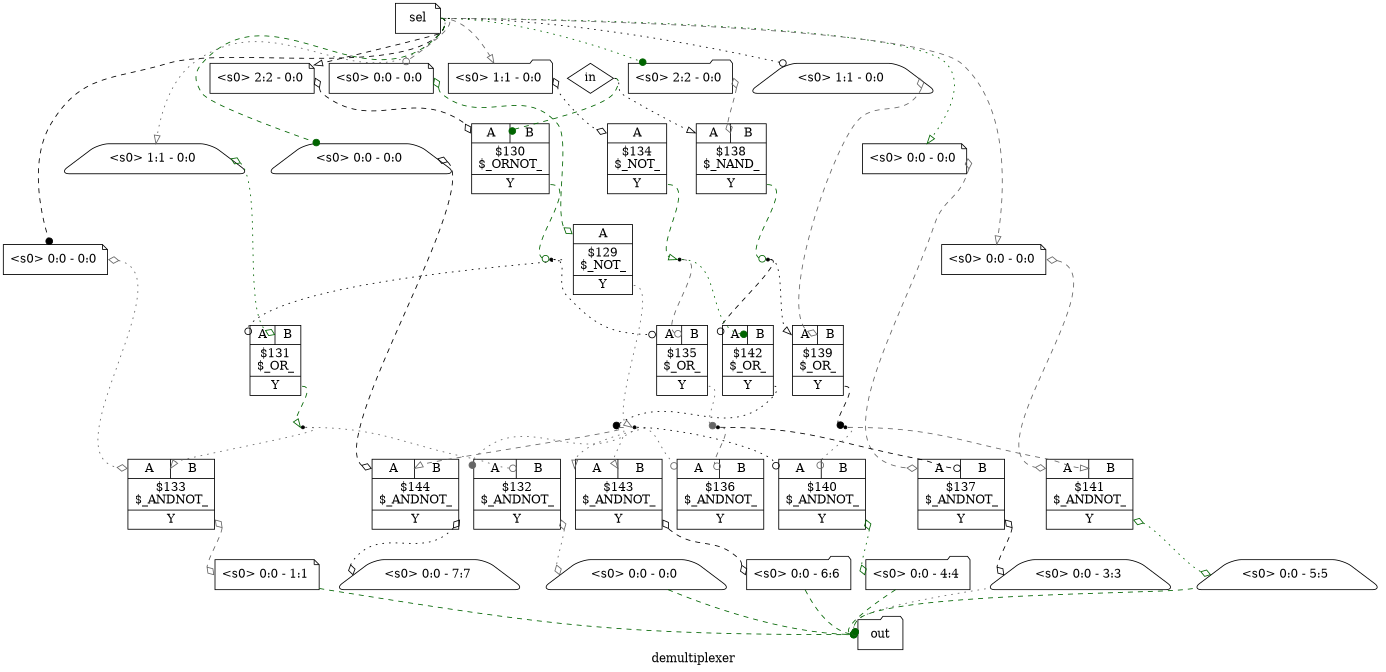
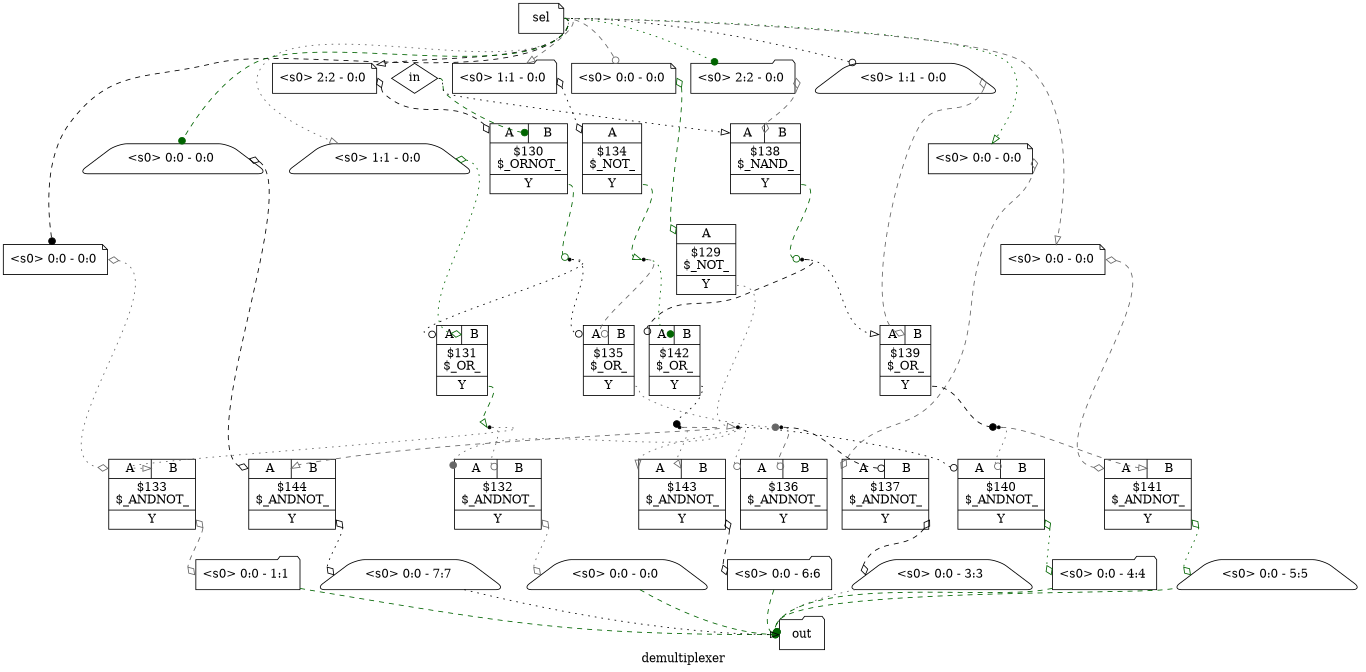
(267, 575) -> (248, 575)
none -> (616, 620)
